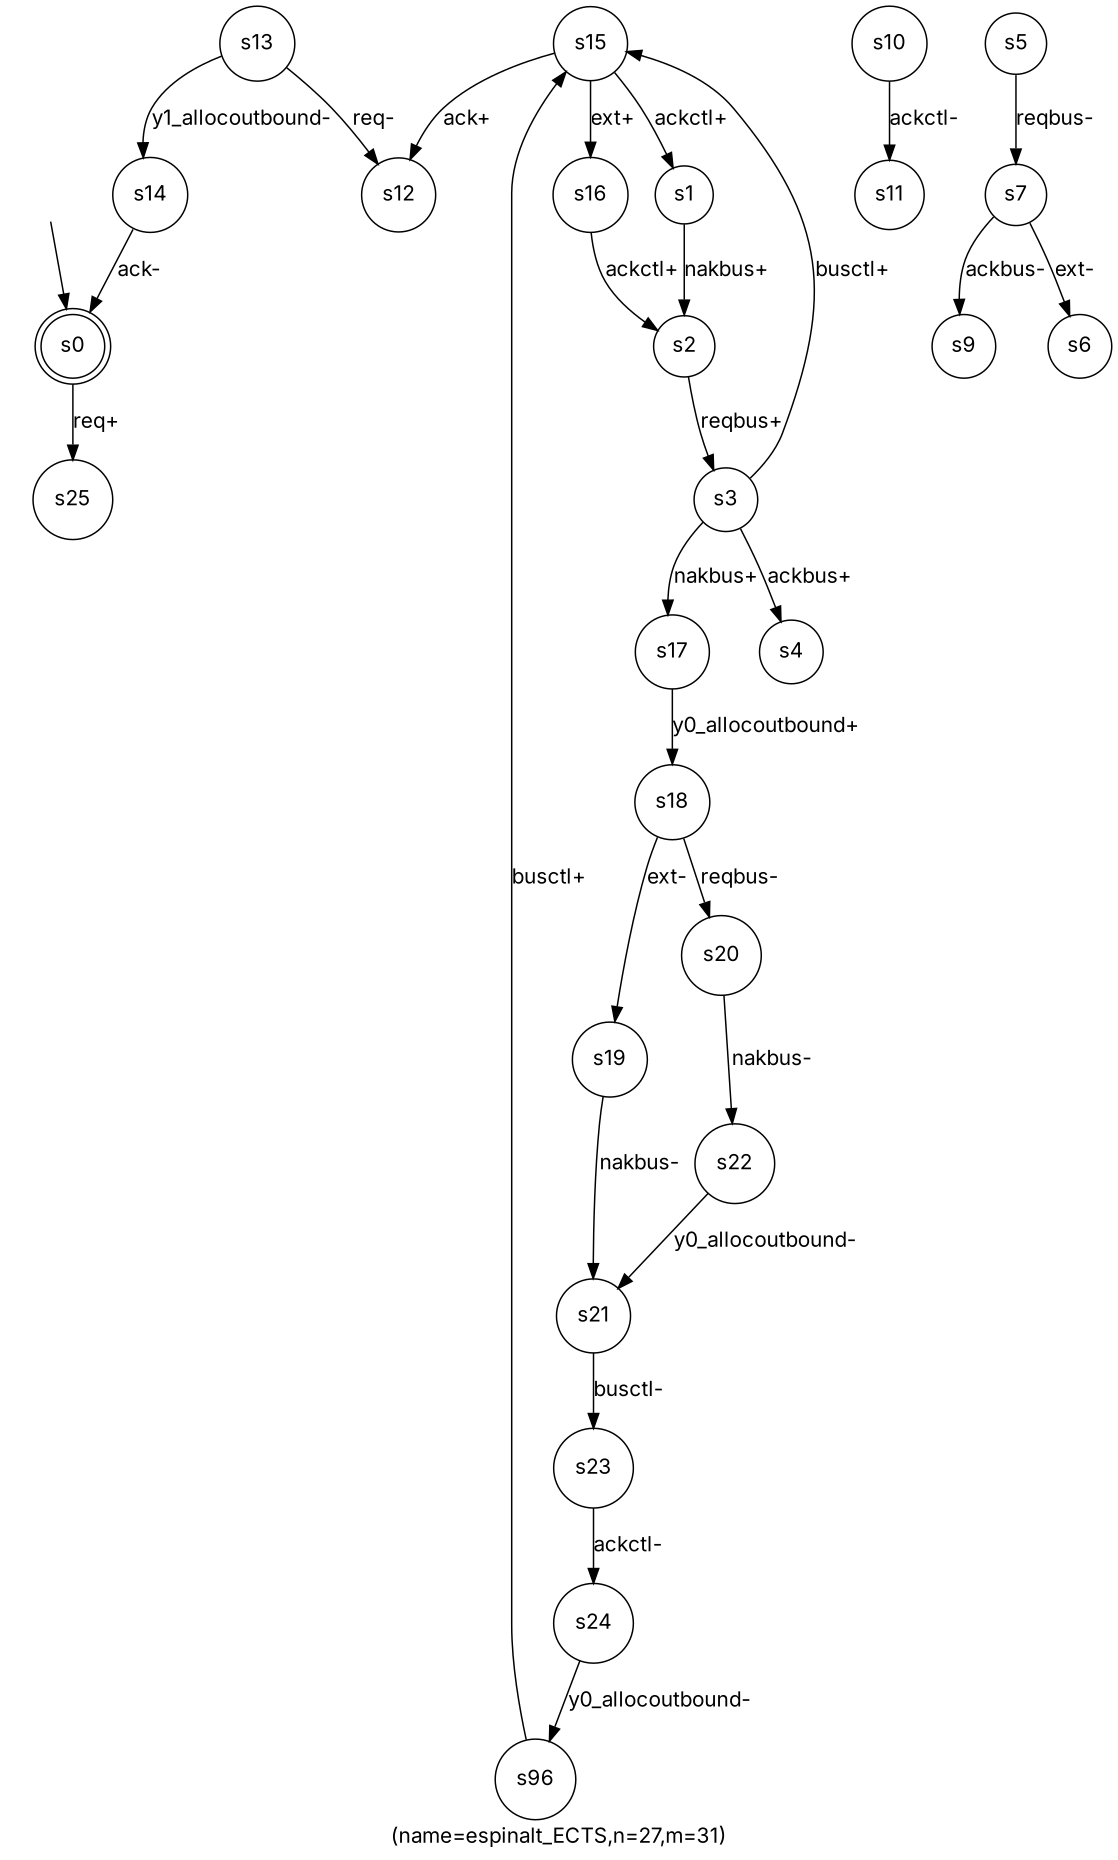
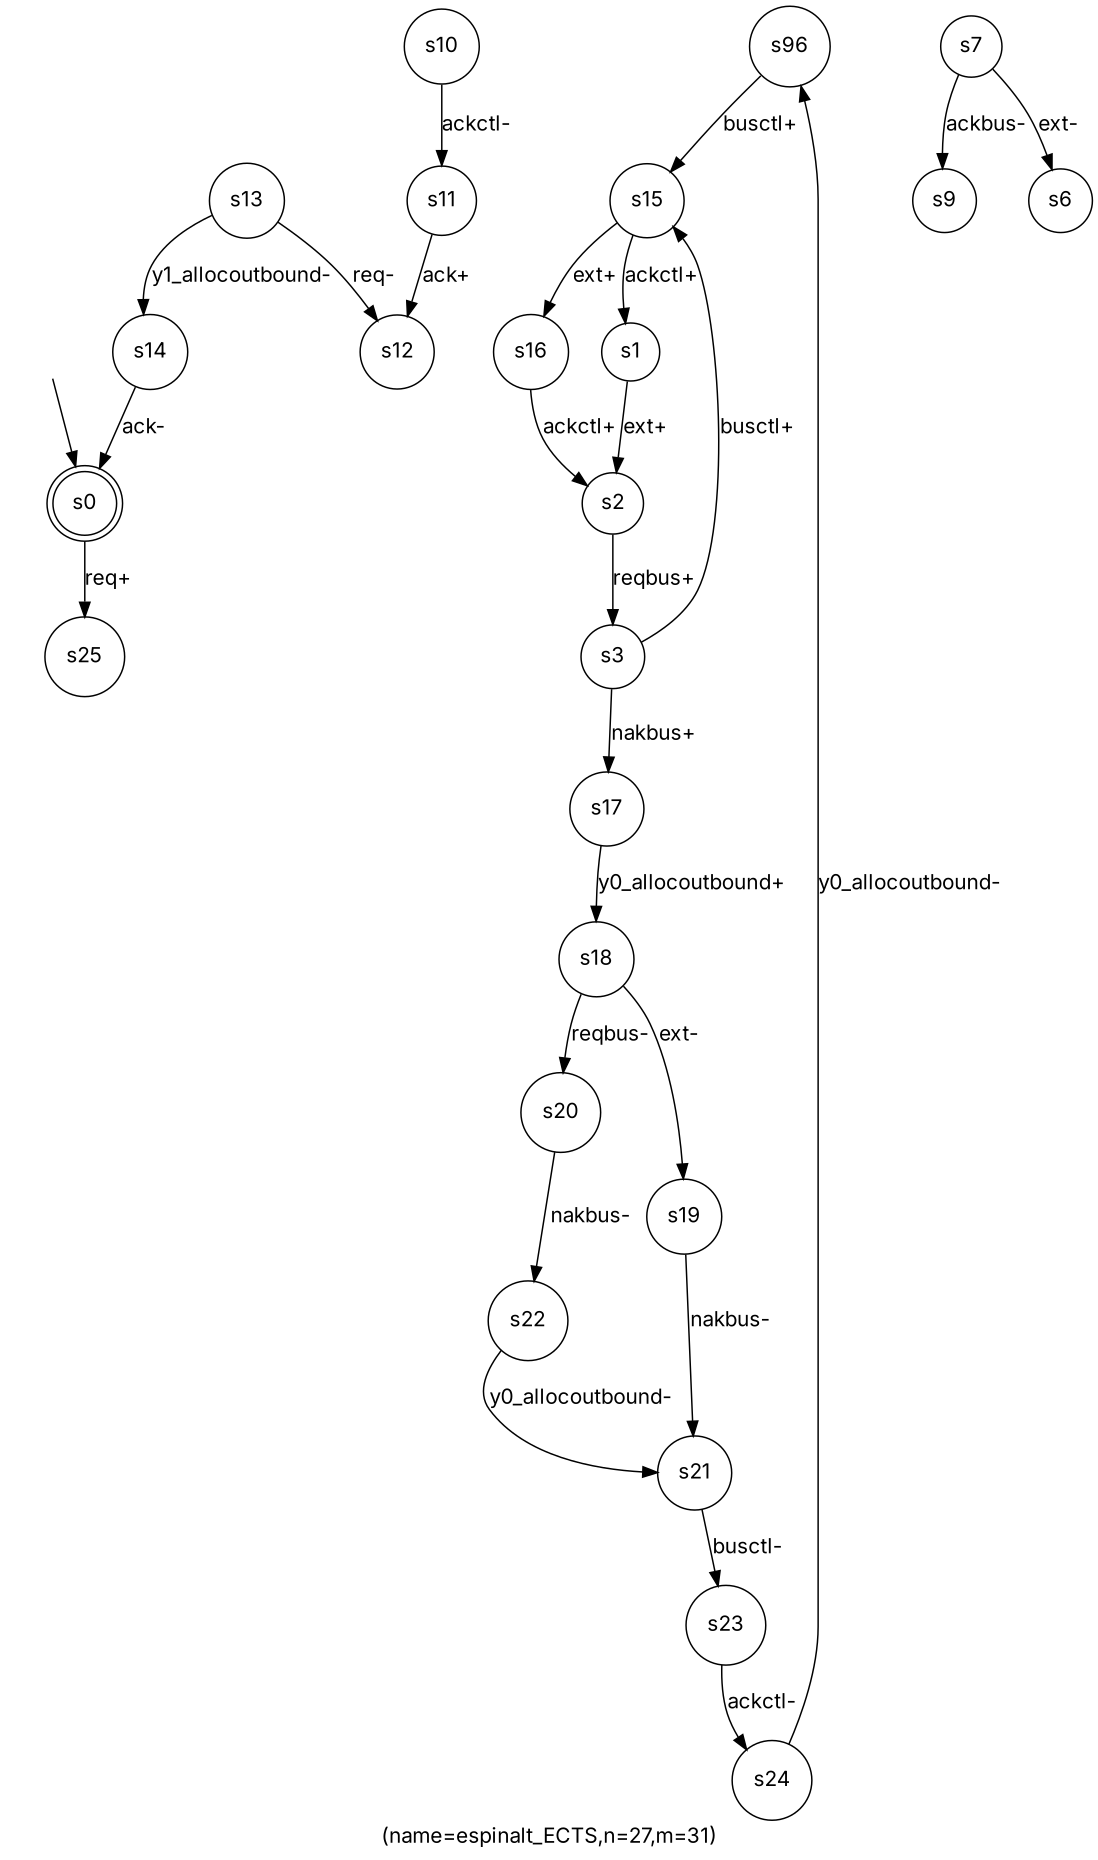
(1016, 44) -> none
(475, 85) -> (422, 268)
(727, 271) -> (646, 428)
(791, 652) -> none
